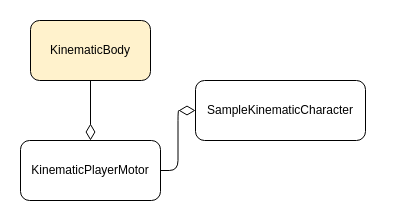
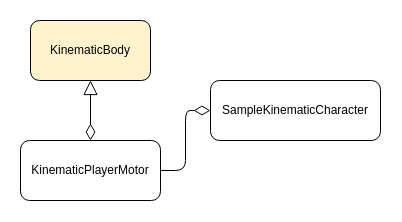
(91, 89) -> (91, 96)
(281, 111) -> (296, 111)
